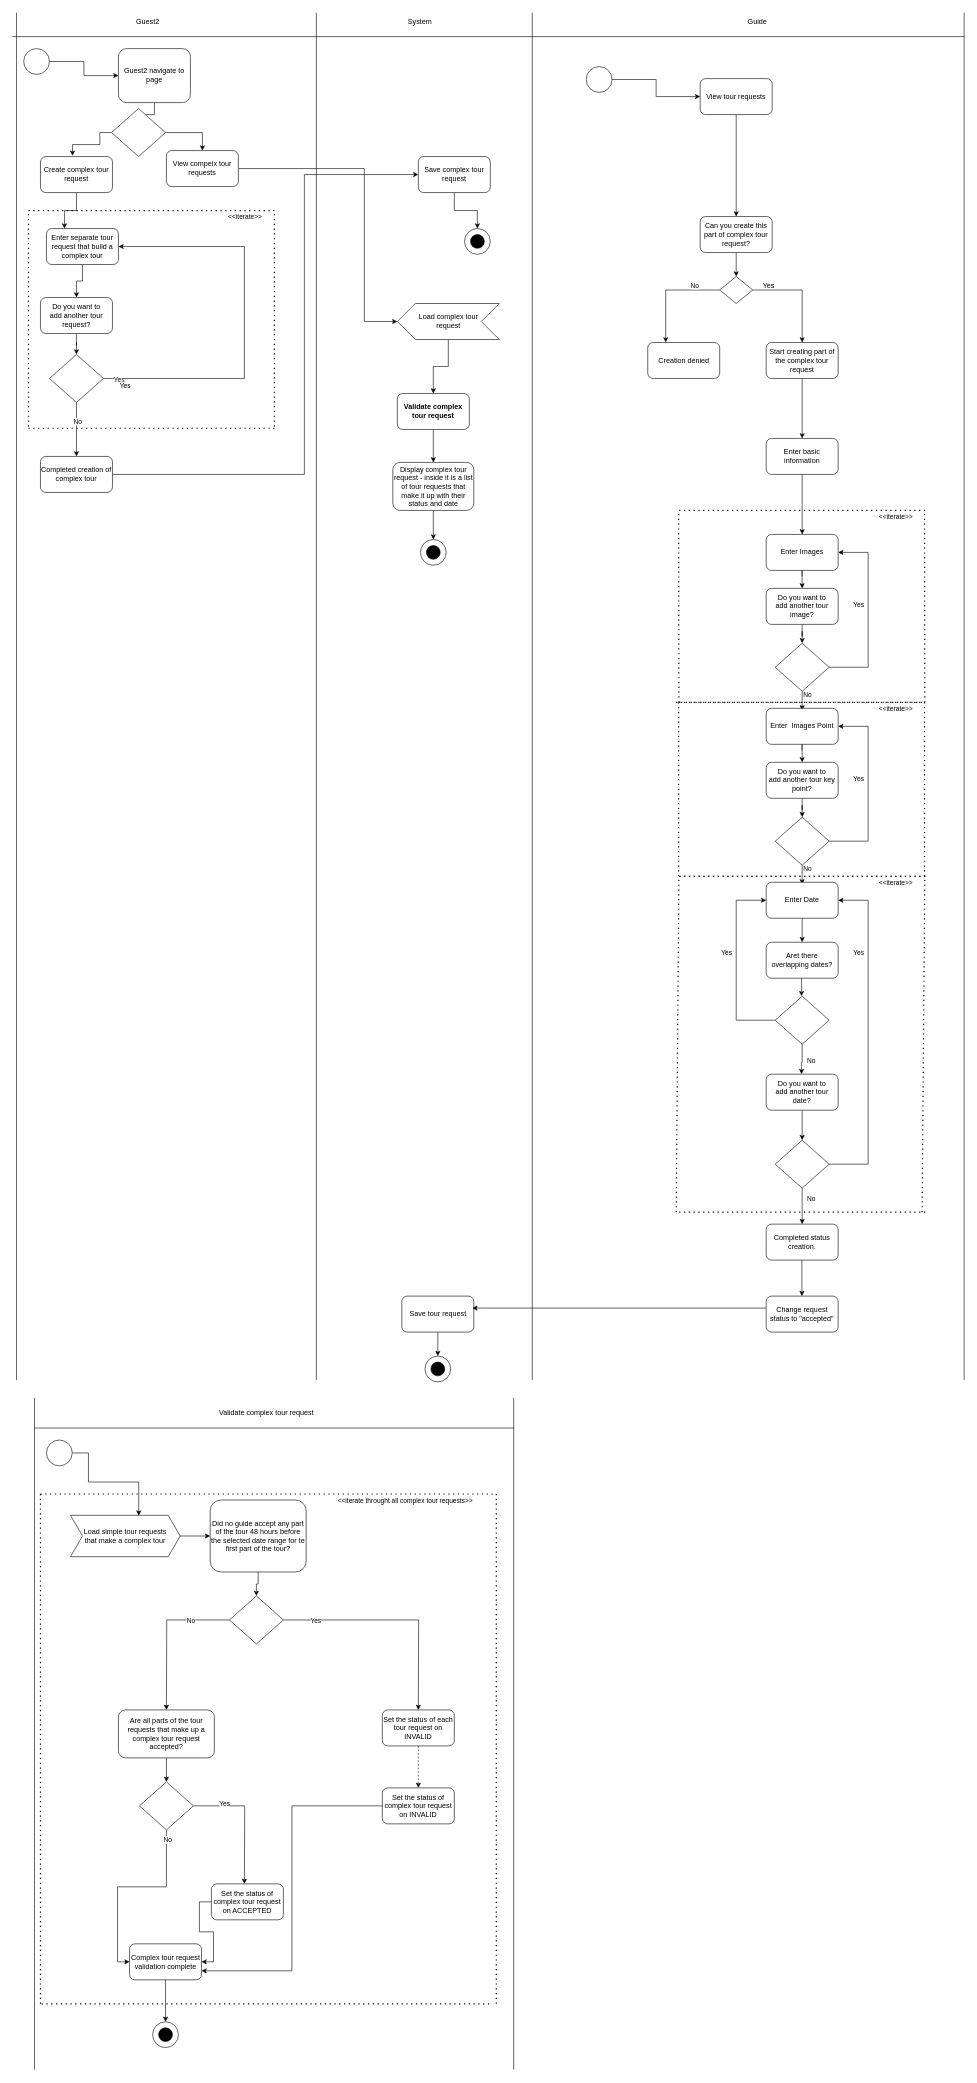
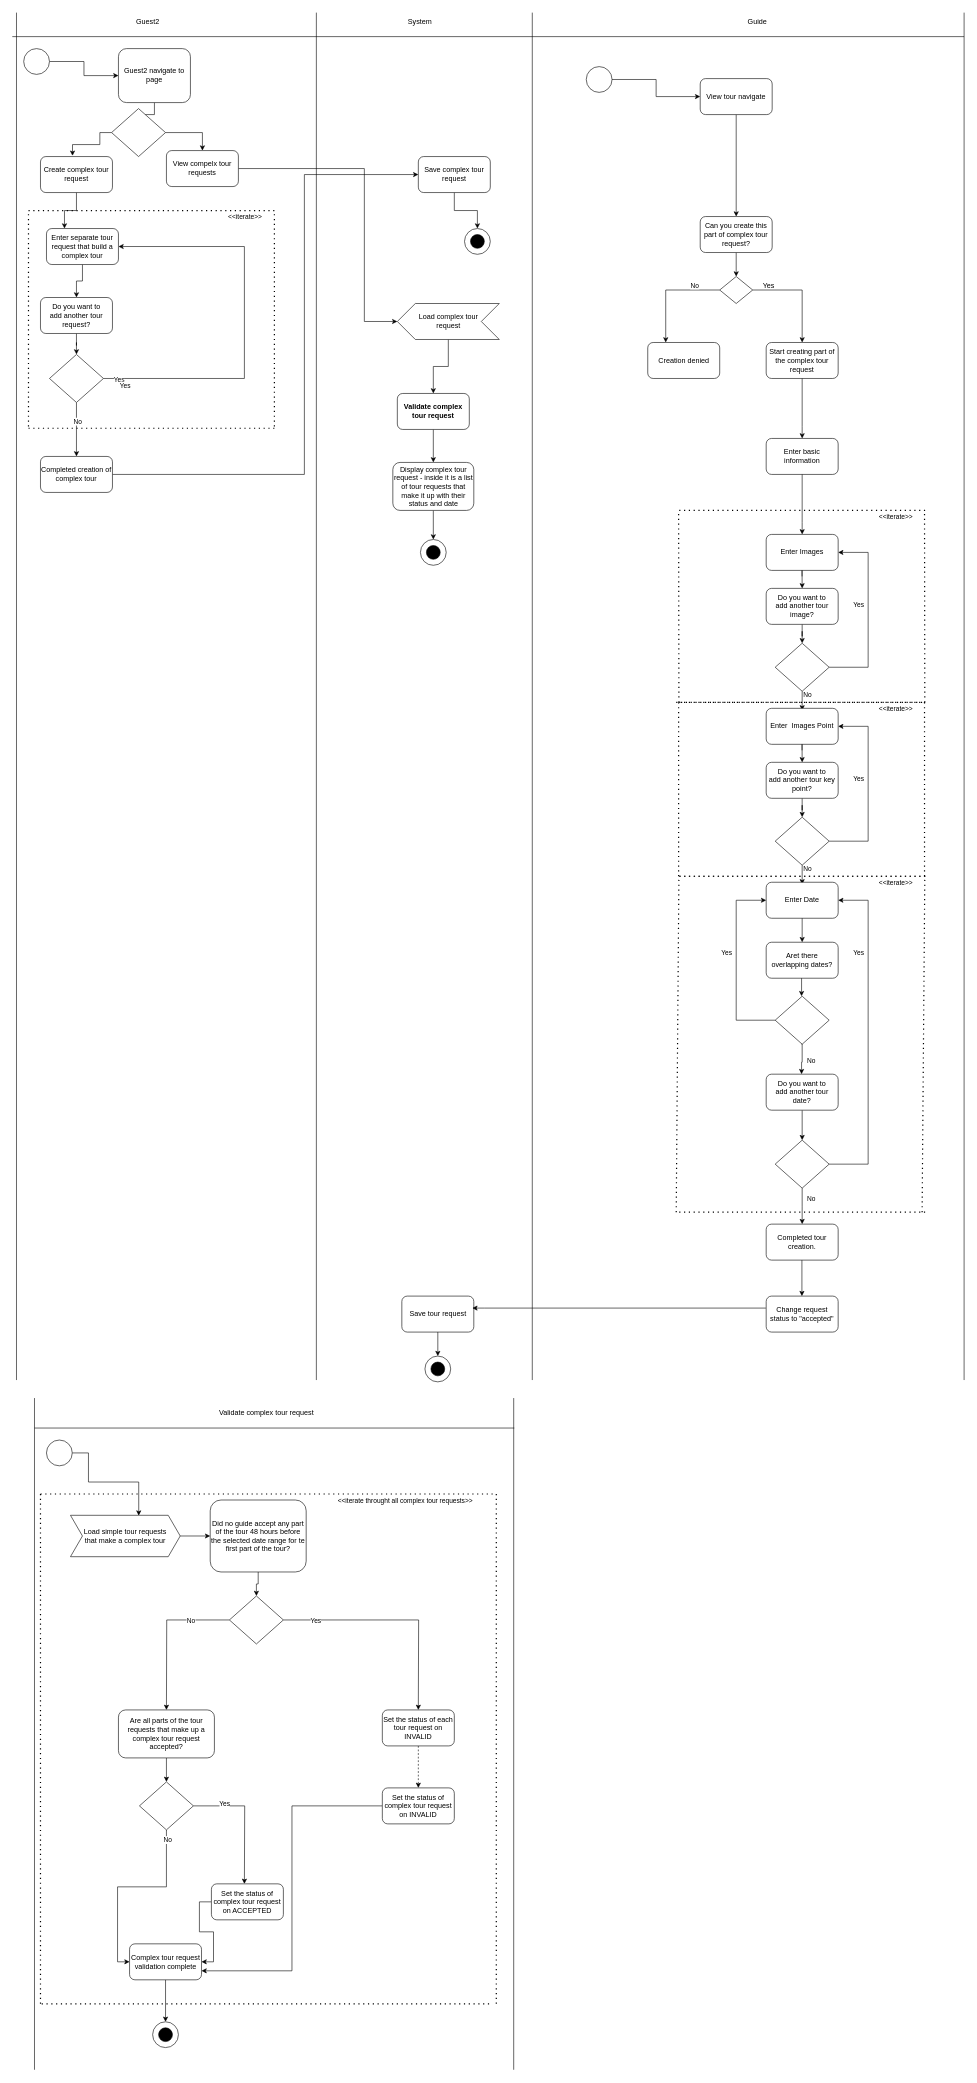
(737, 96) -> (737, 96)
(803, 1242) -> (803, 1242)
